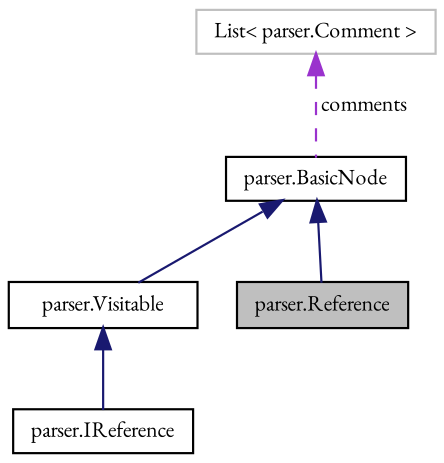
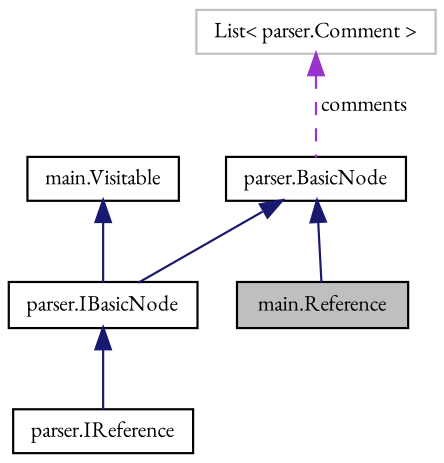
none -> (103, 179)
(103, 305) -> (103, 305)
(323, 305) -> (323, 305)
